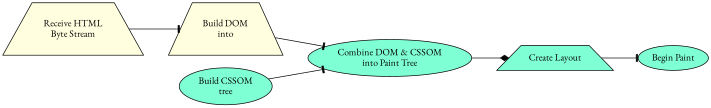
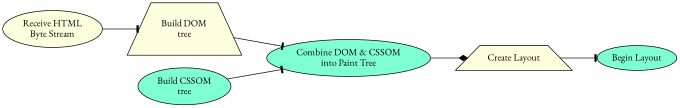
(73, 29) -> (53, 29)
(226, 29) -> (184, 29)
(555, 58) -> (514, 58)
(673, 58) -> (637, 58)
